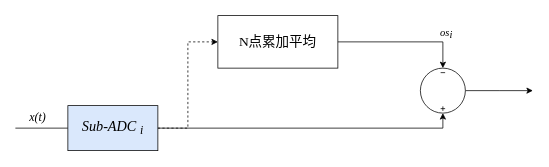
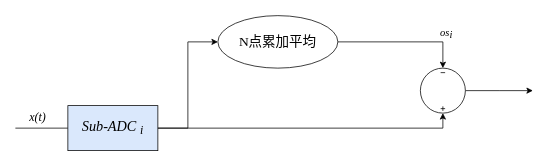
(278, 42) -> (278, 42)
(188, 72) -> (188, 72)
